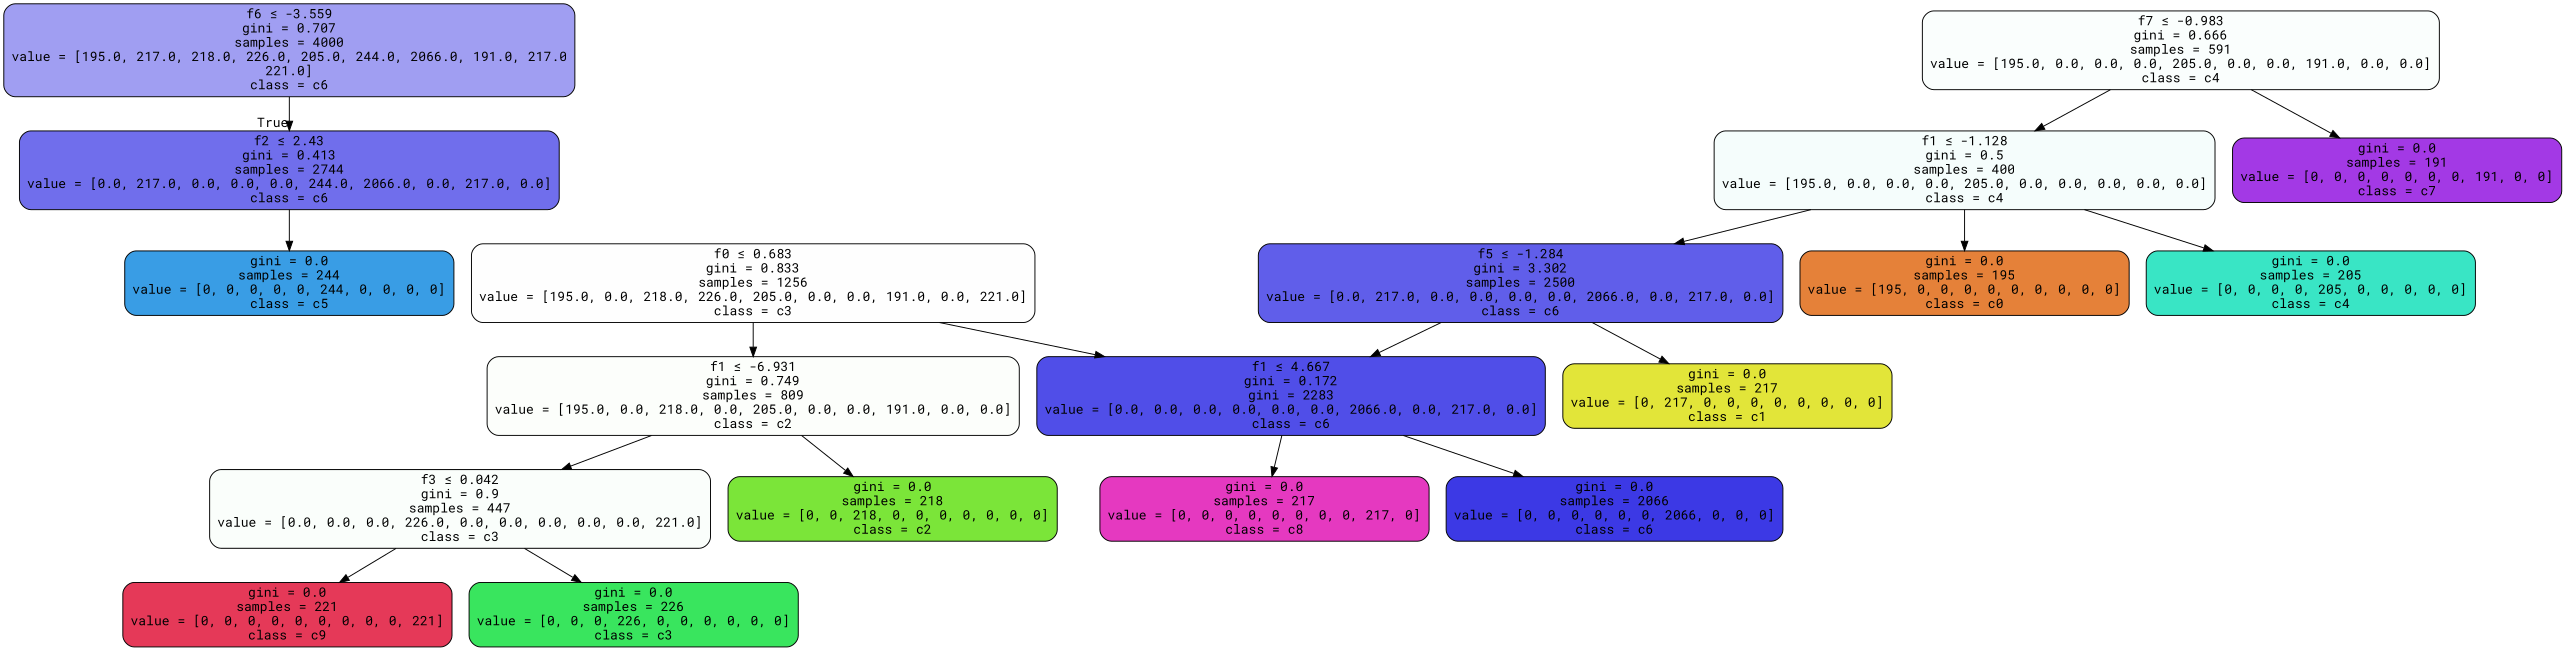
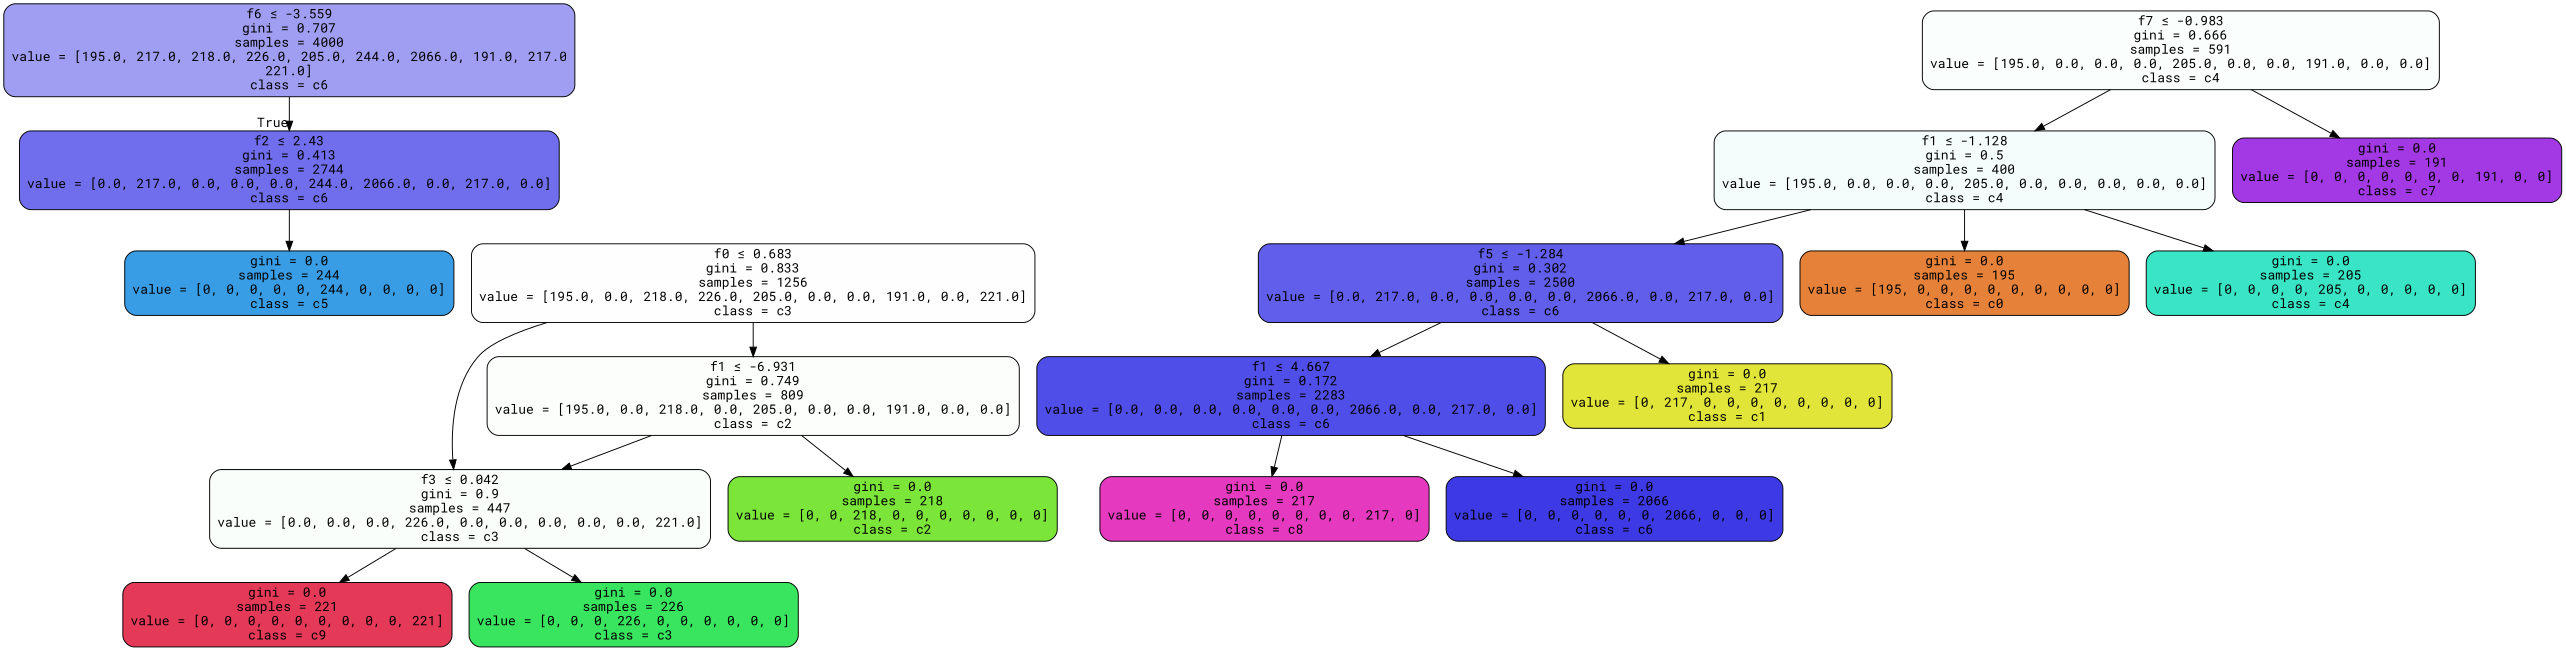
(1521, 268) -> (1521, 268)
(1017, 339) -> (469, 369)
(1291, 396) -> (1291, 396)
